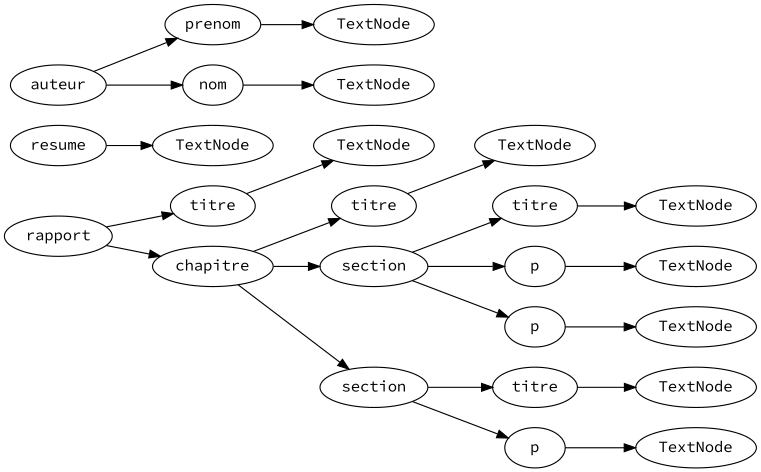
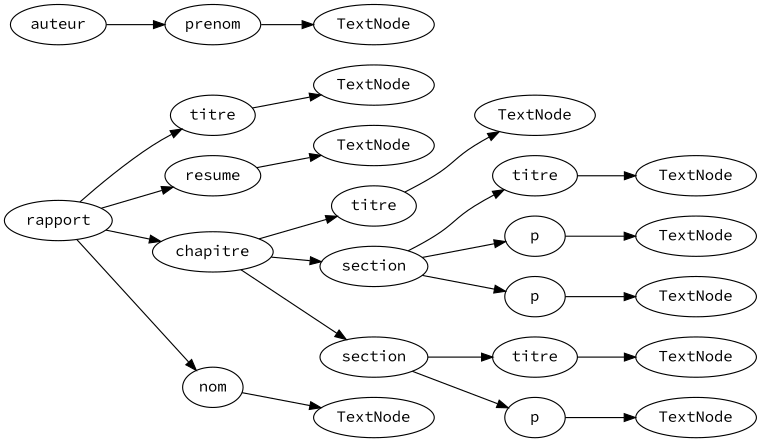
(139, 85) -> (133, 301)
none -> (132, 199)
